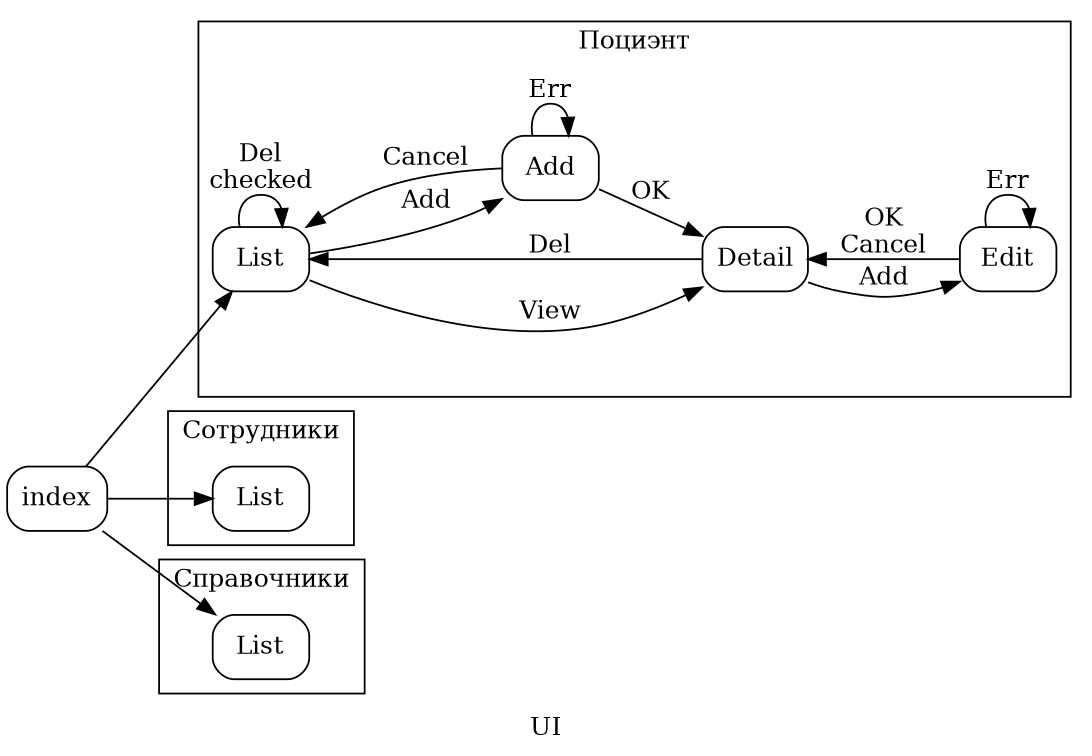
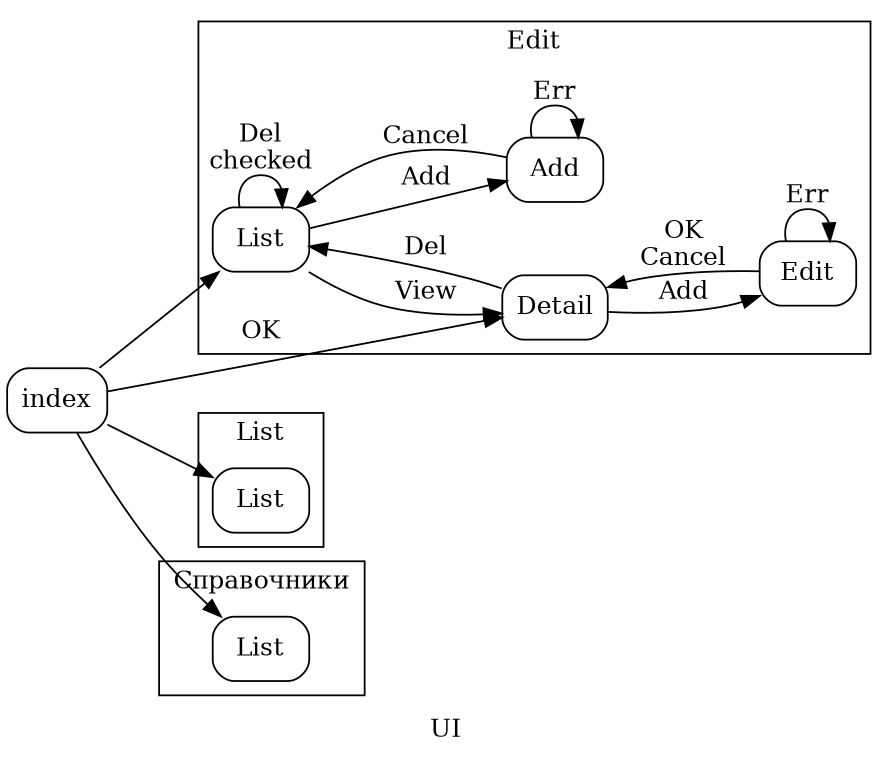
(635, 42) -> (534, 42)
(642, 209) -> (249, 365)
(261, 432) -> (261, 433)
